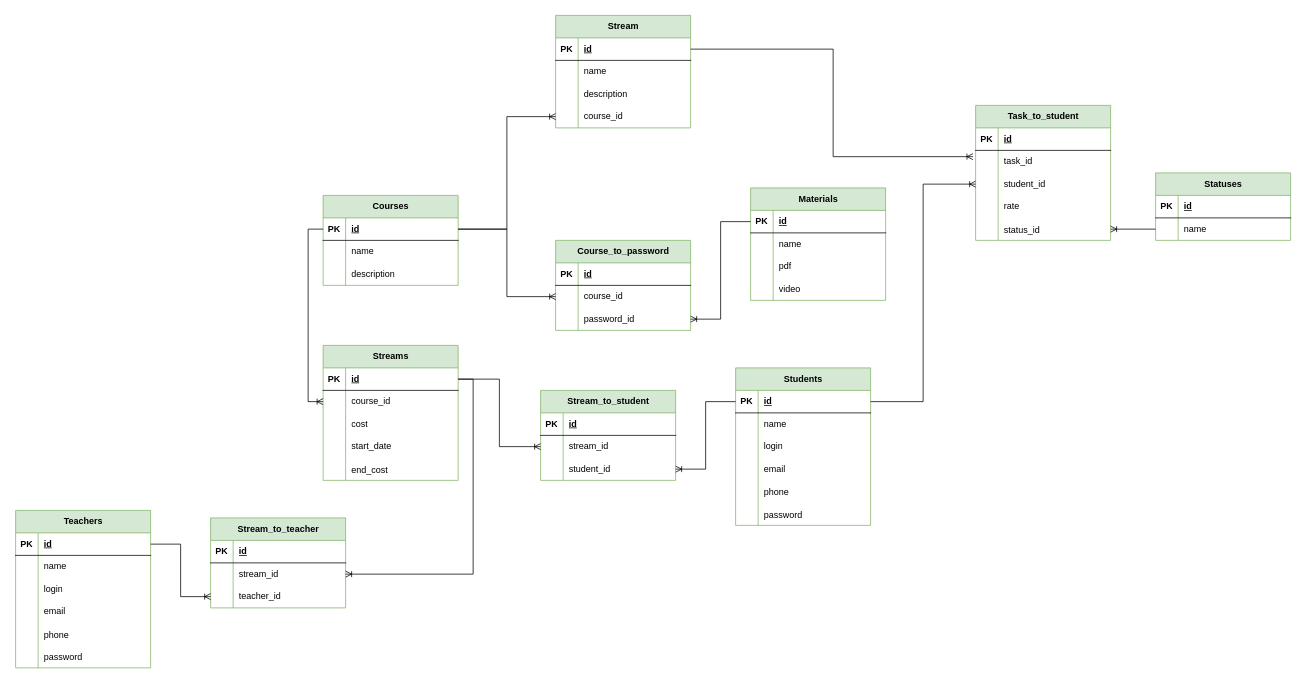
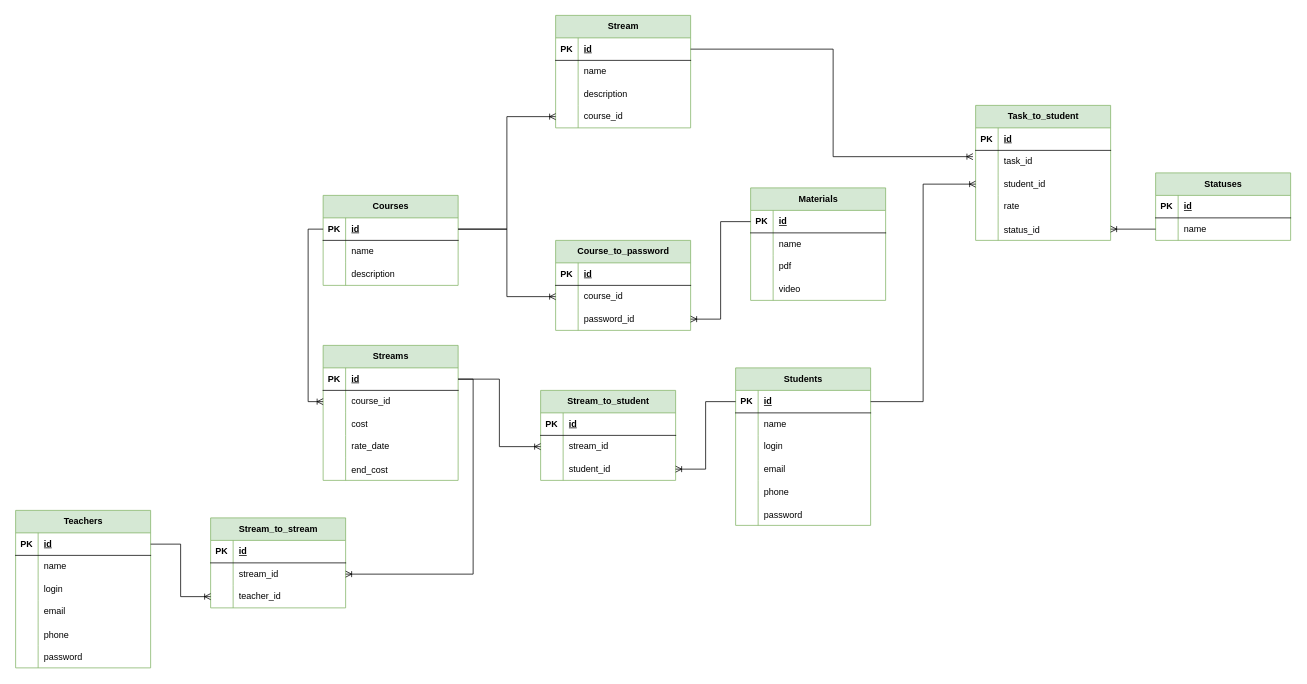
(377, 447) -> (374, 447)
(278, 529) -> (278, 529)
